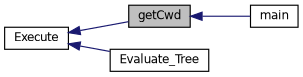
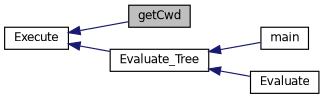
(226, 16) -> (241, 46)
none -> (285, 82)
